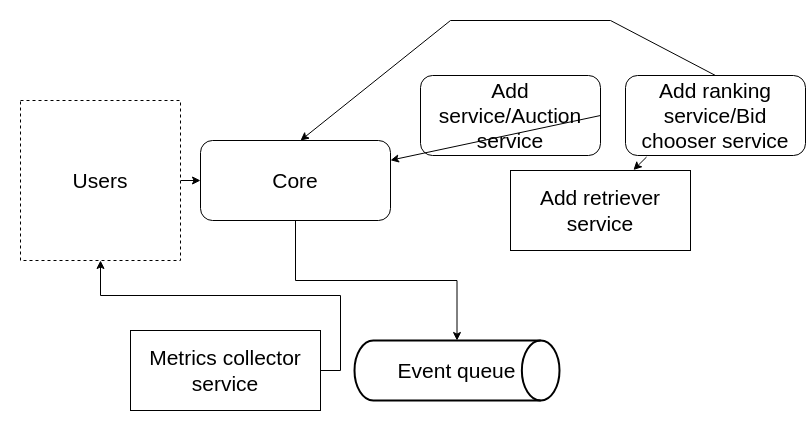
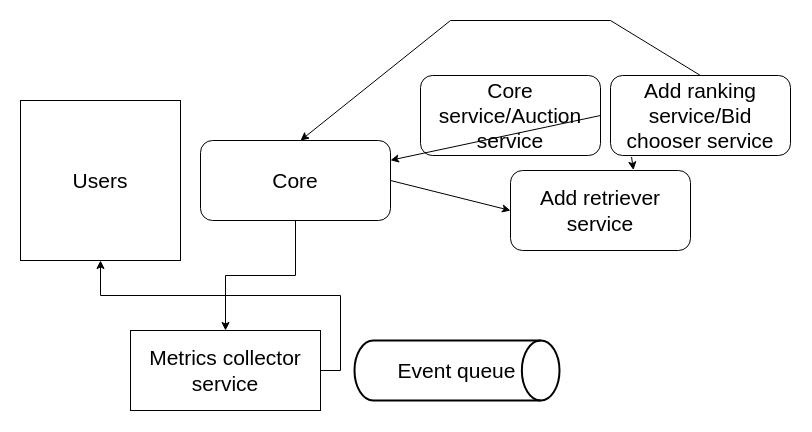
(511, 116) -> (511, 116)
(716, 116) -> (701, 116)
(101, 181) -> (101, 181)
(187, 181) -> none
none -> (447, 195)
(601, 211) -> (601, 211)
(399, 281) -> (238, 276)
